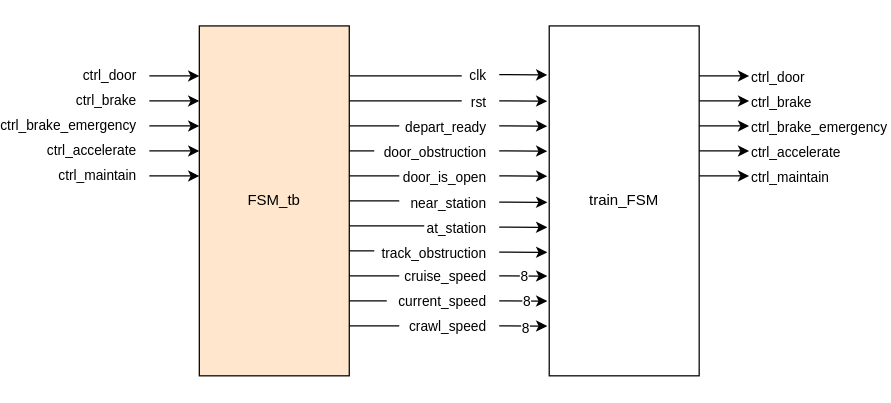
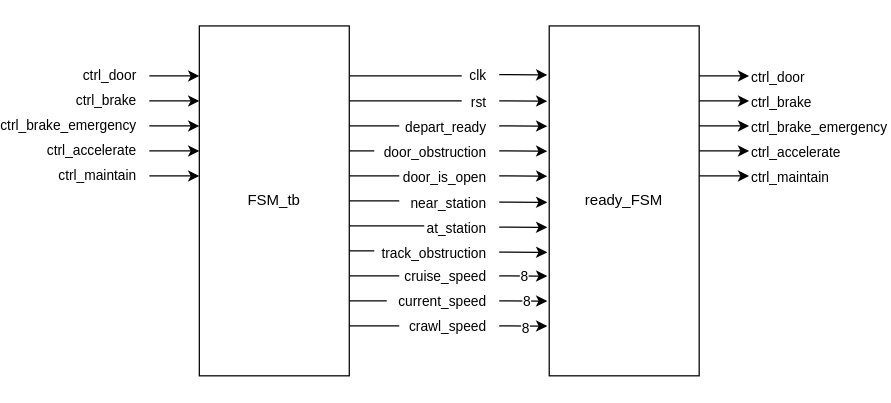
(274, 201) -> (274, 201)
(624, 201) -> (624, 201)
